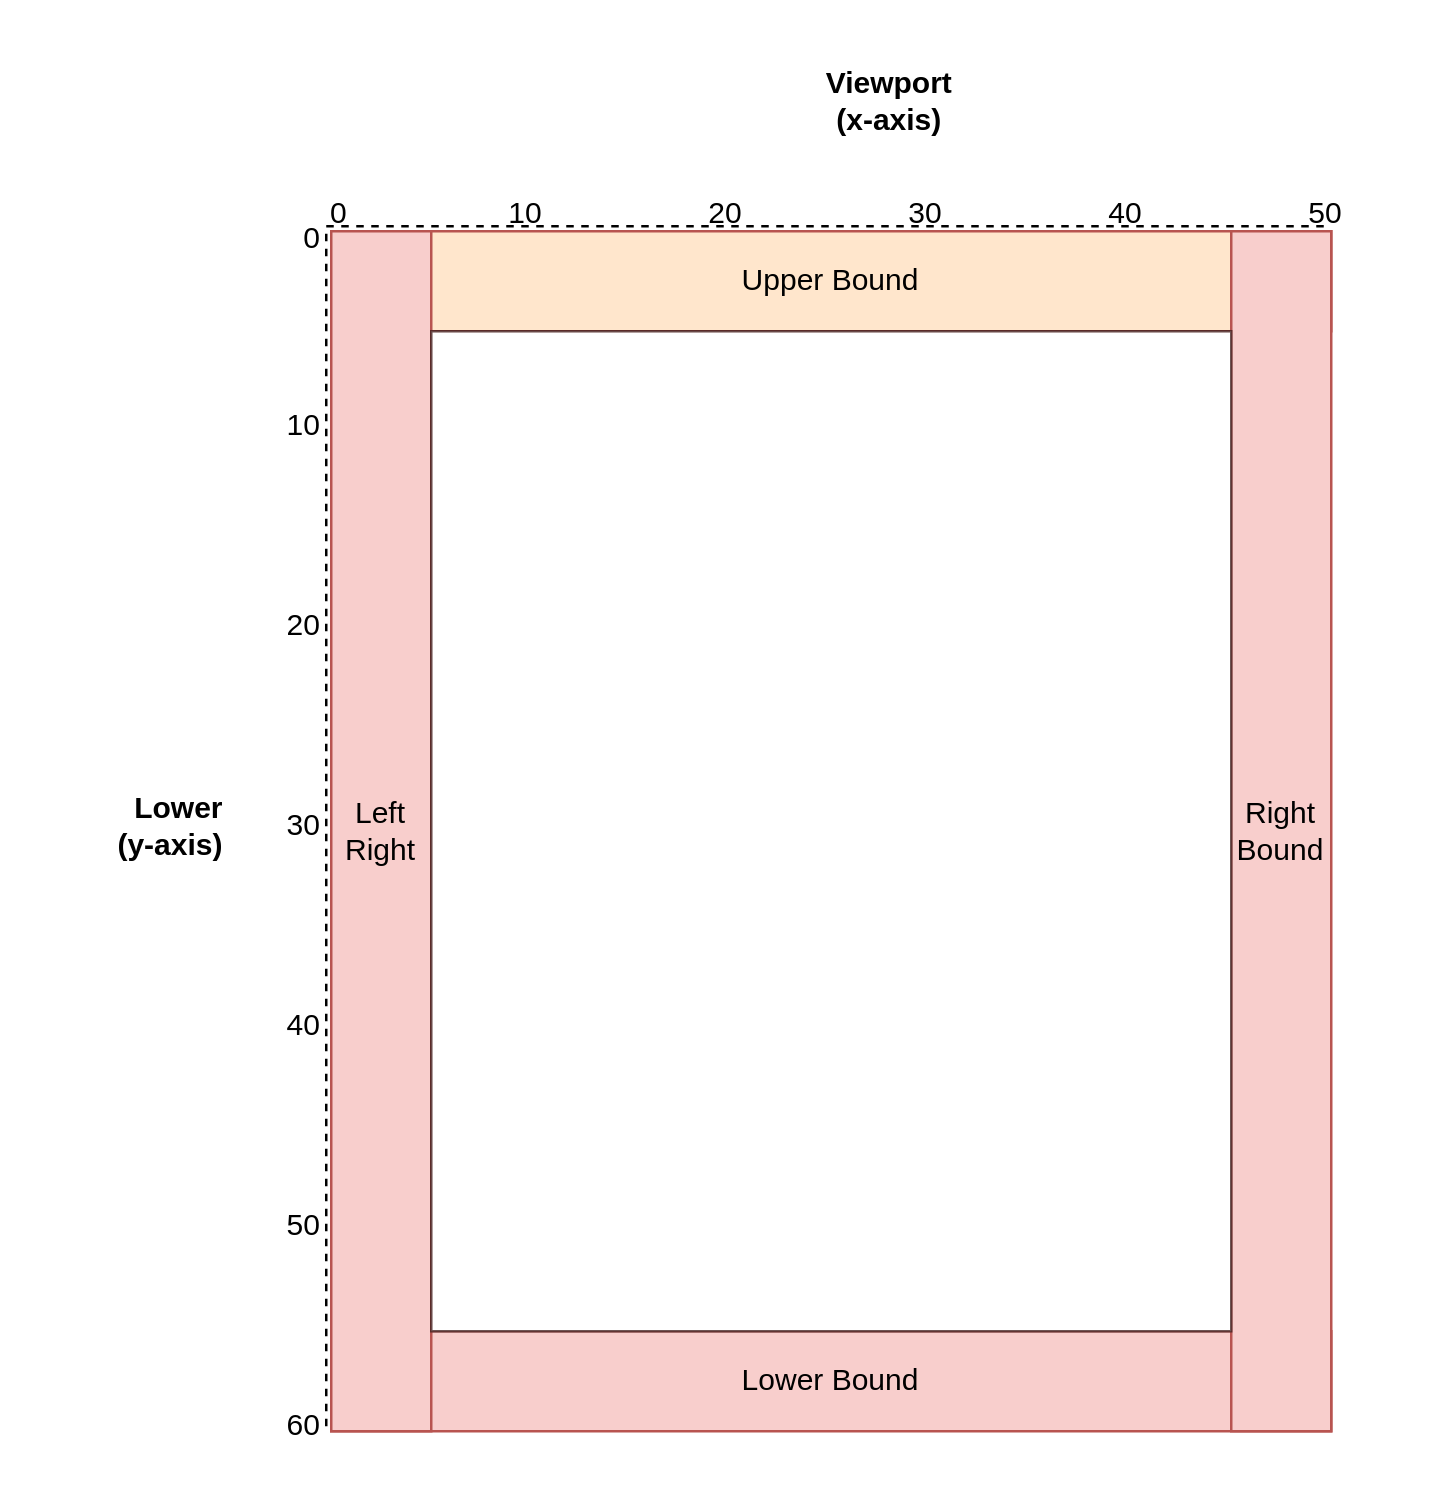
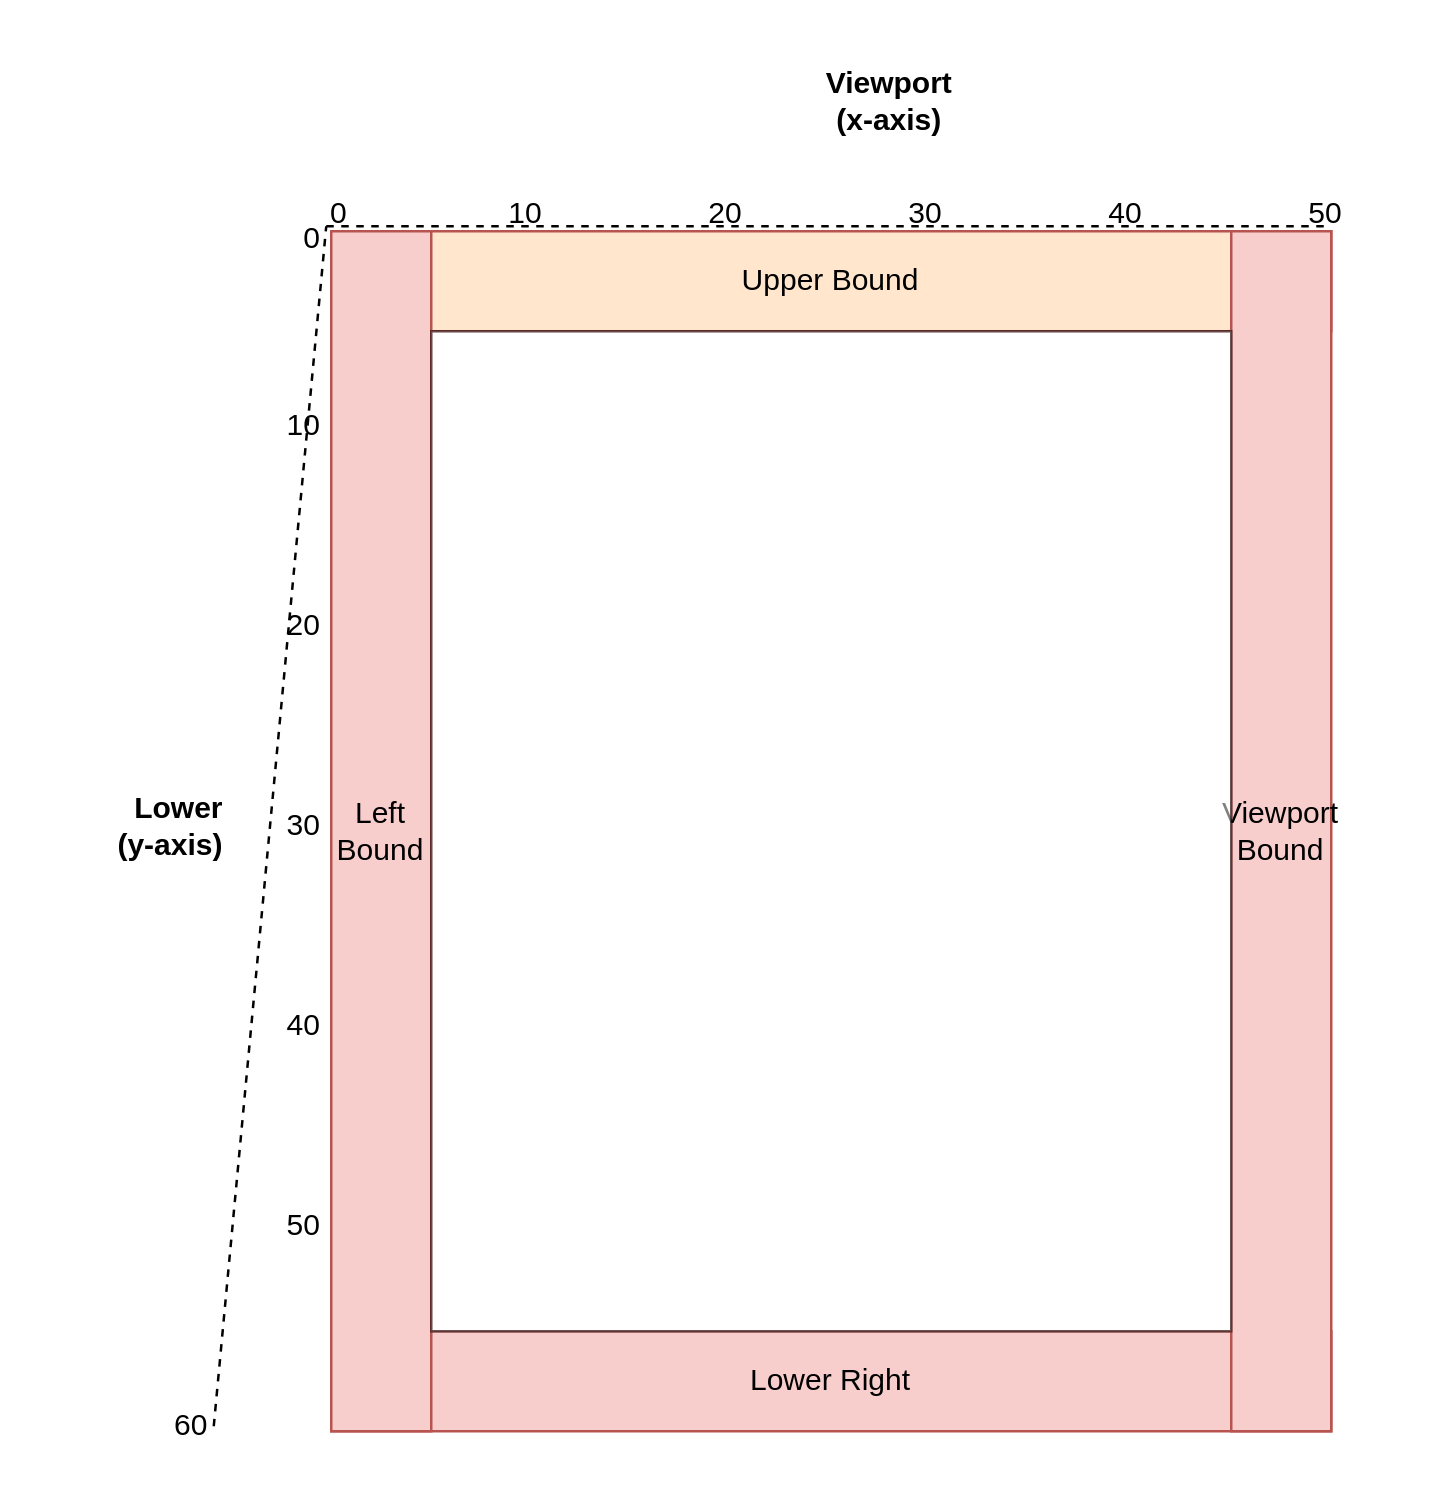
(381, 831) -> (381, 831)
(1281, 831) -> (1281, 831)
(831, 1381) -> (831, 1381)
(251, 1426) -> (139, 1426)
